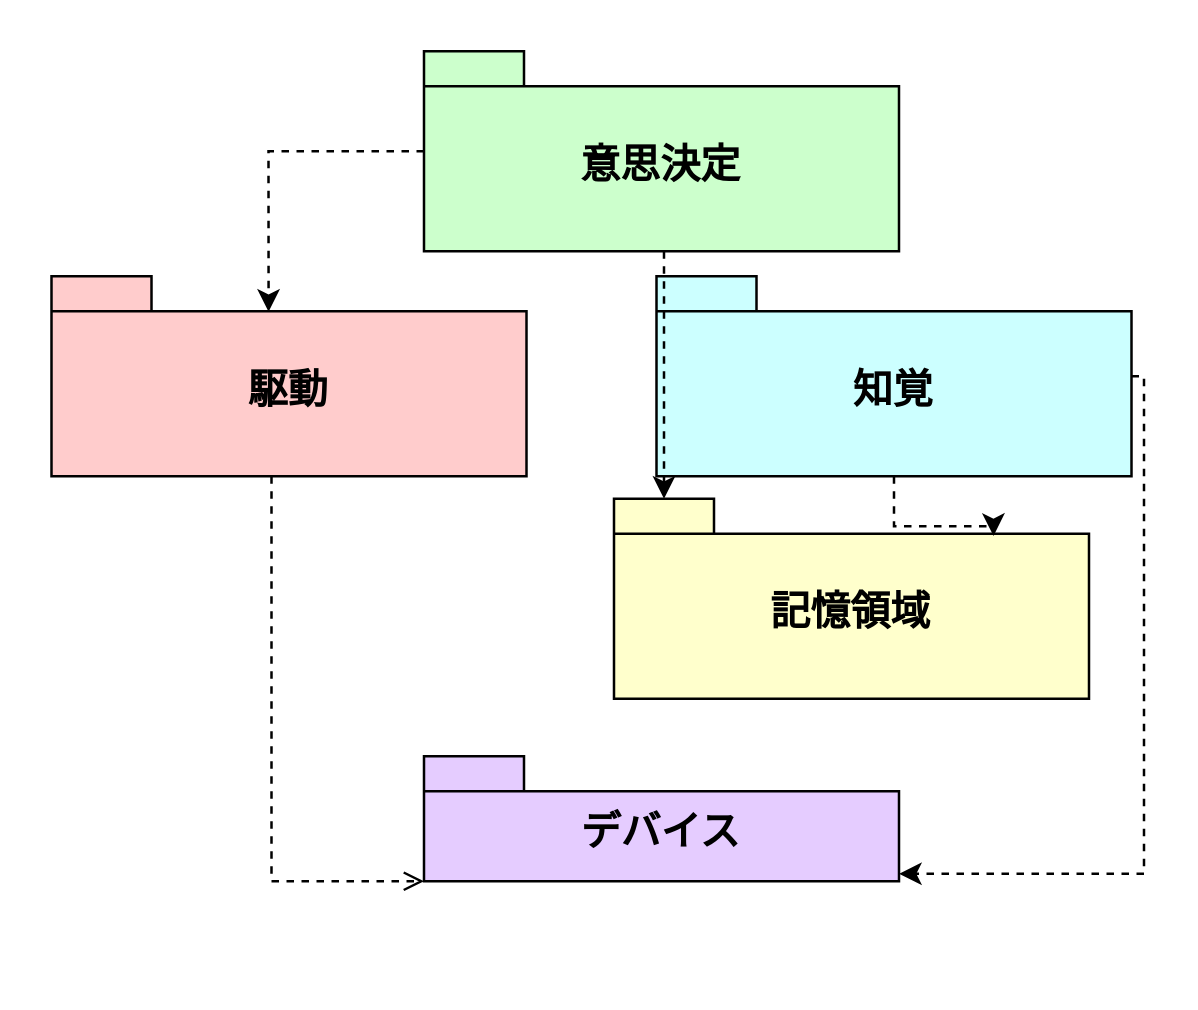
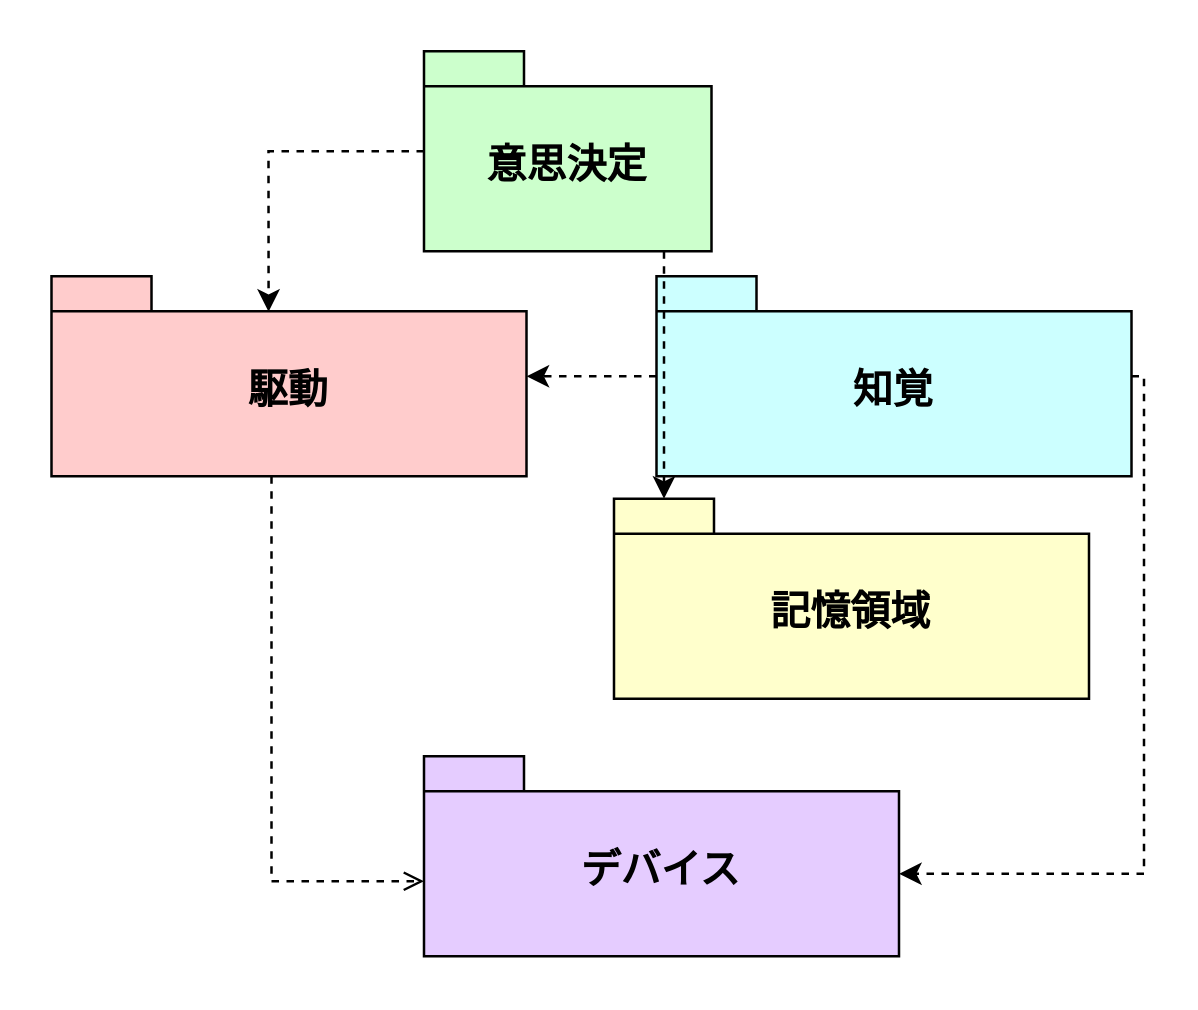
(661, 151) -> (568, 151)
(921, 526) -> (598, 376)
(661, 819) -> (661, 856)
